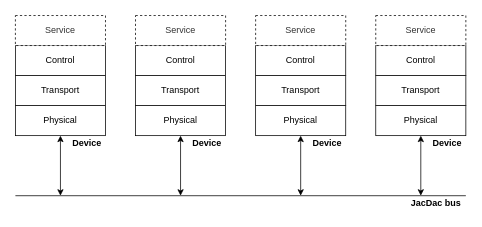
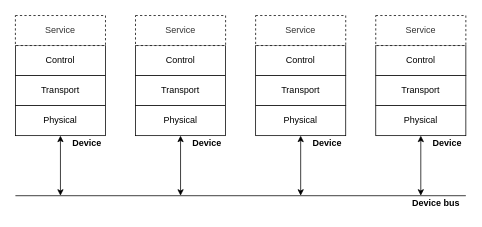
(436, 203) -> (436, 203)
